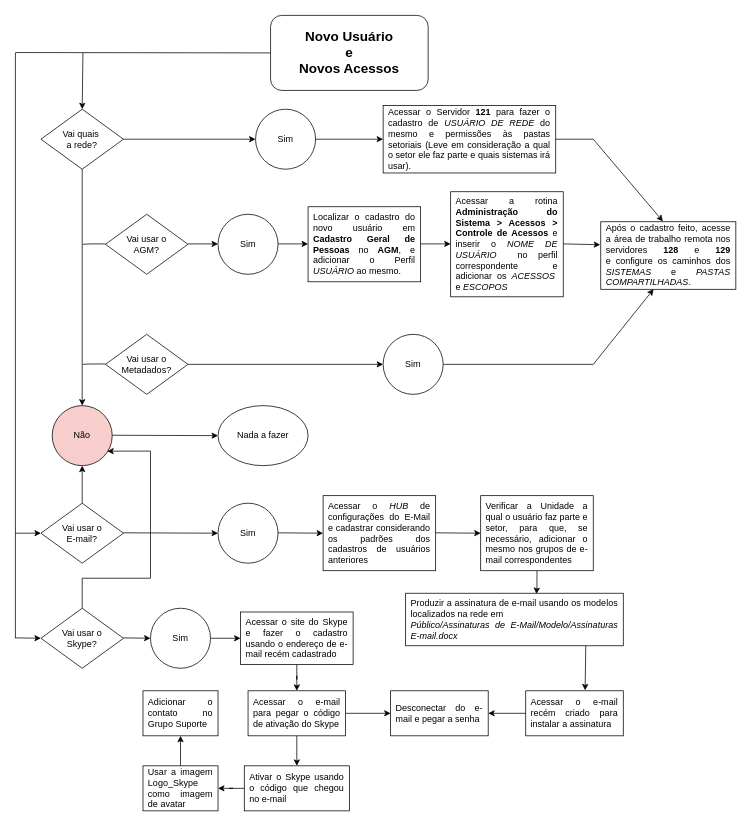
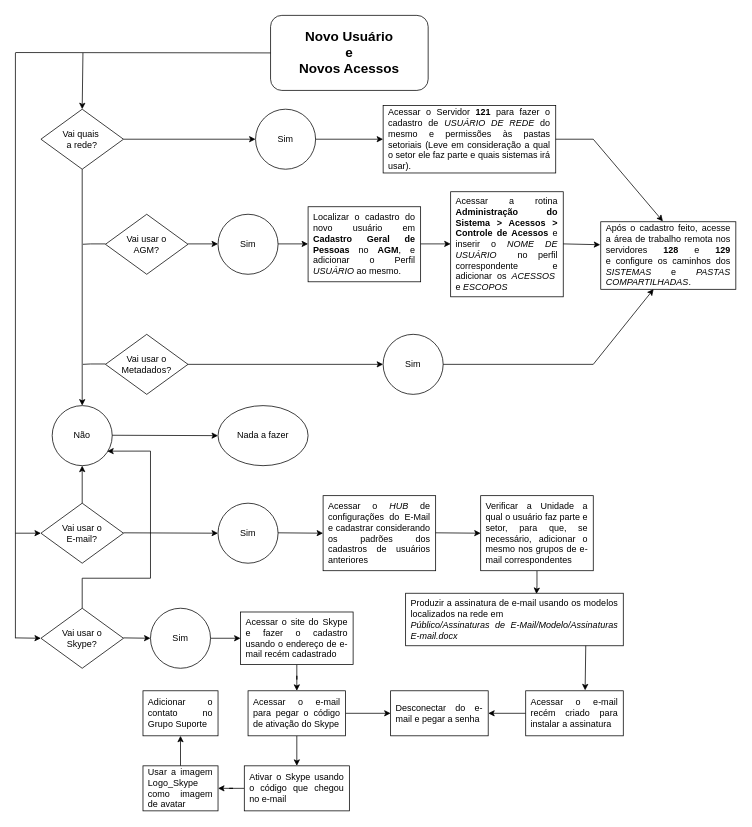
(82, 435) -> (82, 435)
